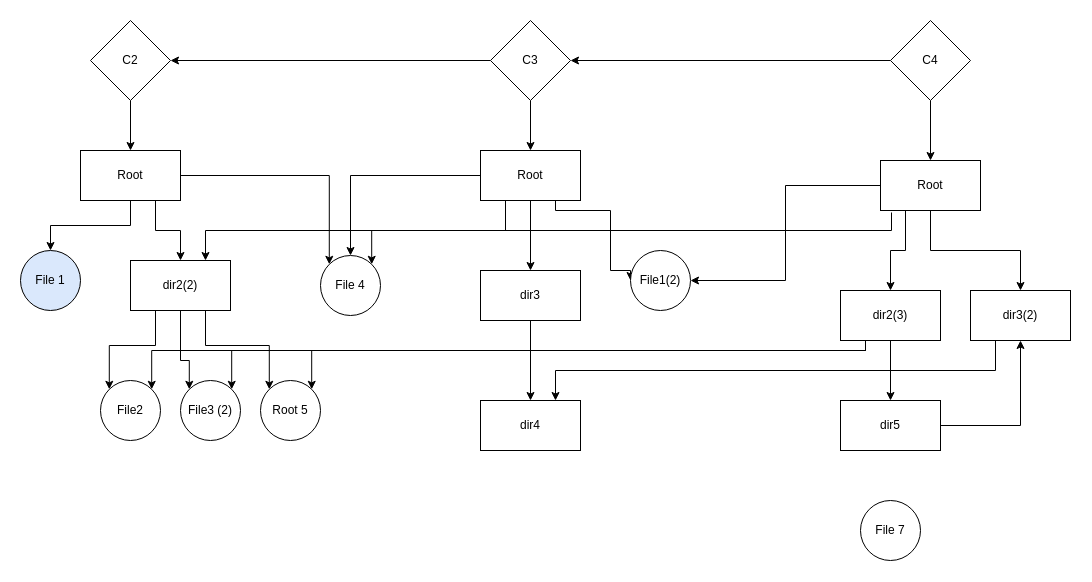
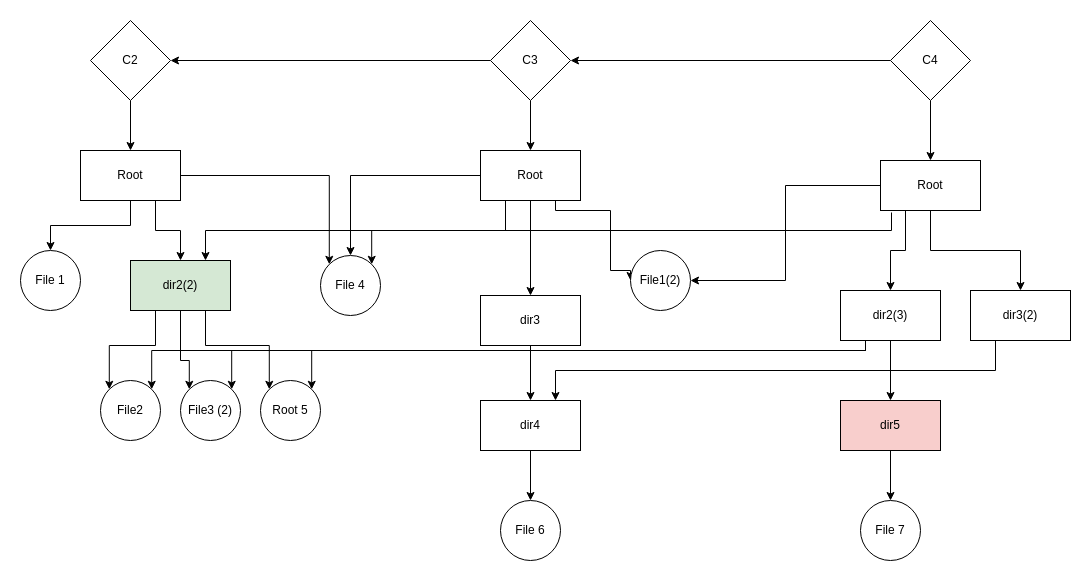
(51, 281) -> (51, 281)
(181, 286) -> (181, 286)
(531, 296) -> (531, 321)
(891, 426) -> (891, 426)
(1020, 426) -> (891, 472)
none -> (531, 472)
none -> (531, 531)
